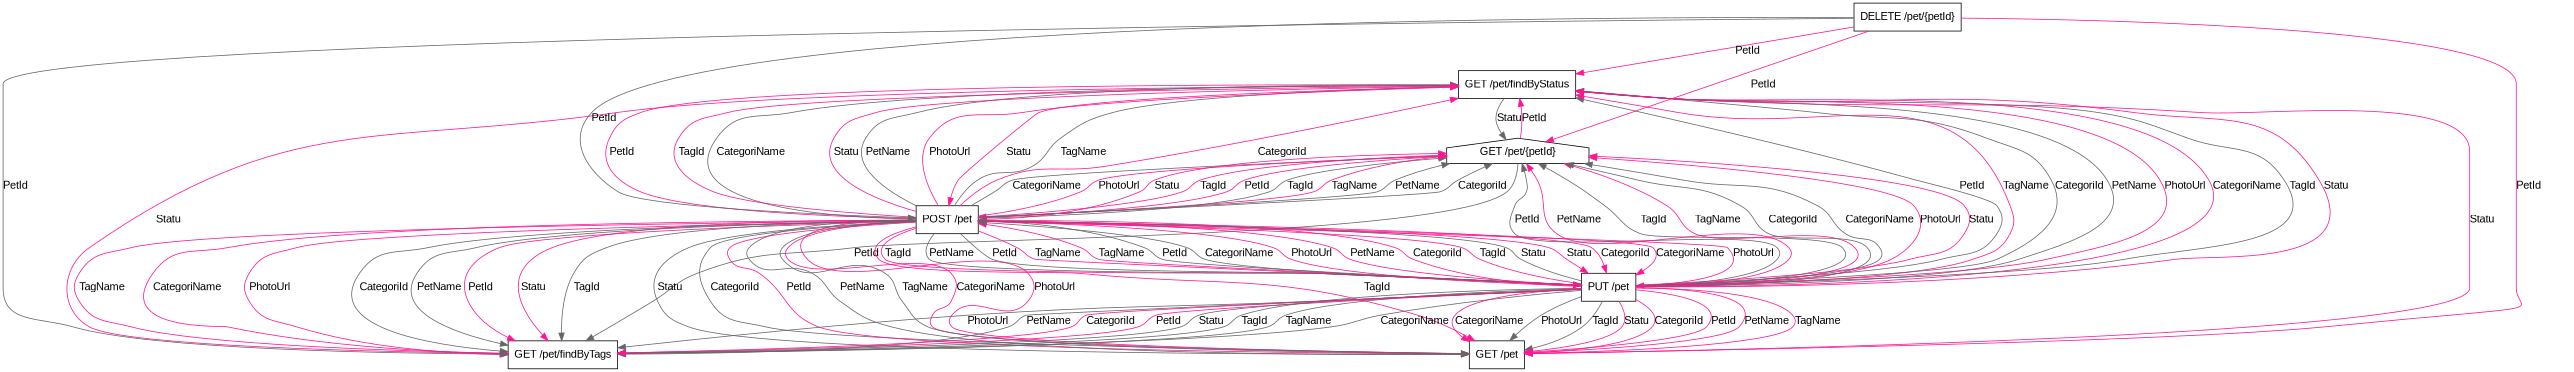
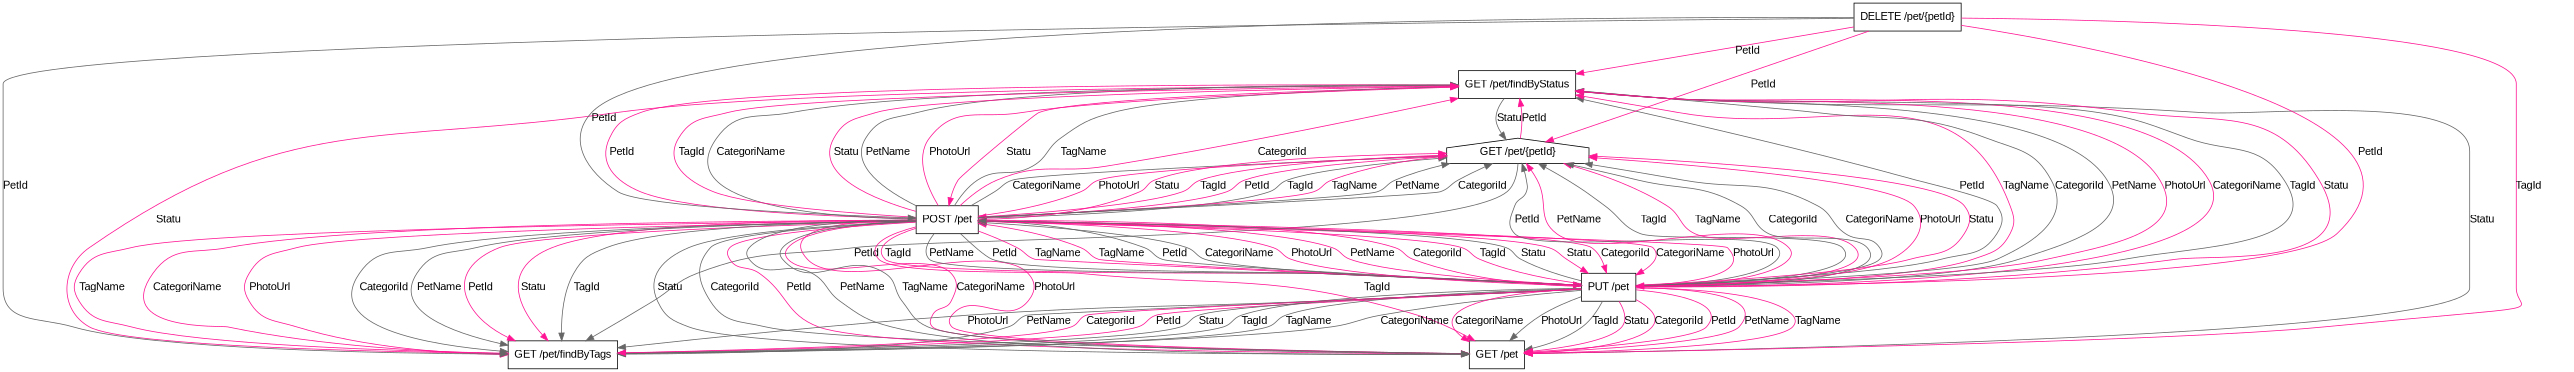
(2529, 186) -> (2529, 186)
(2470, 236) -> (2470, 236)
none -> (2214, 263)
